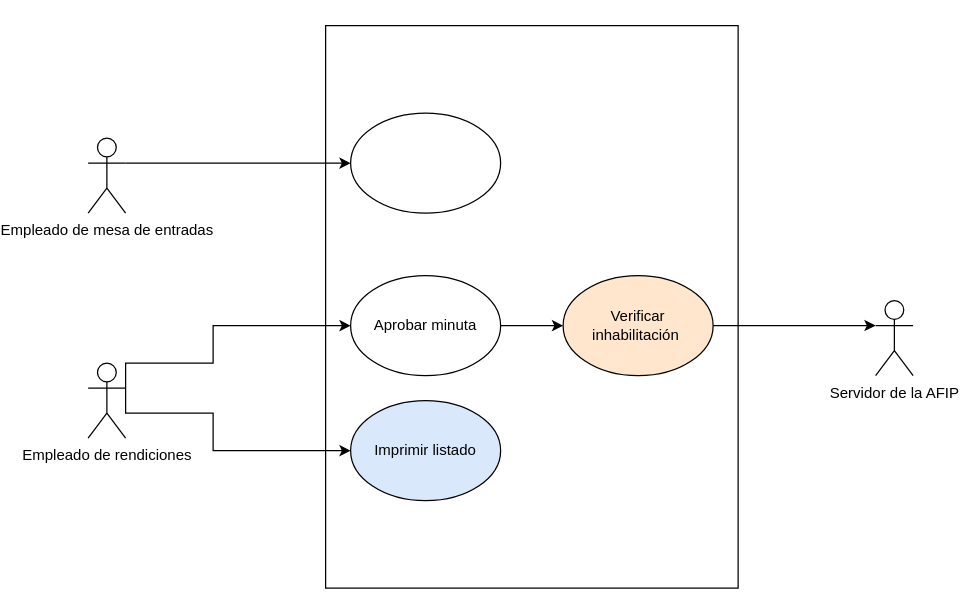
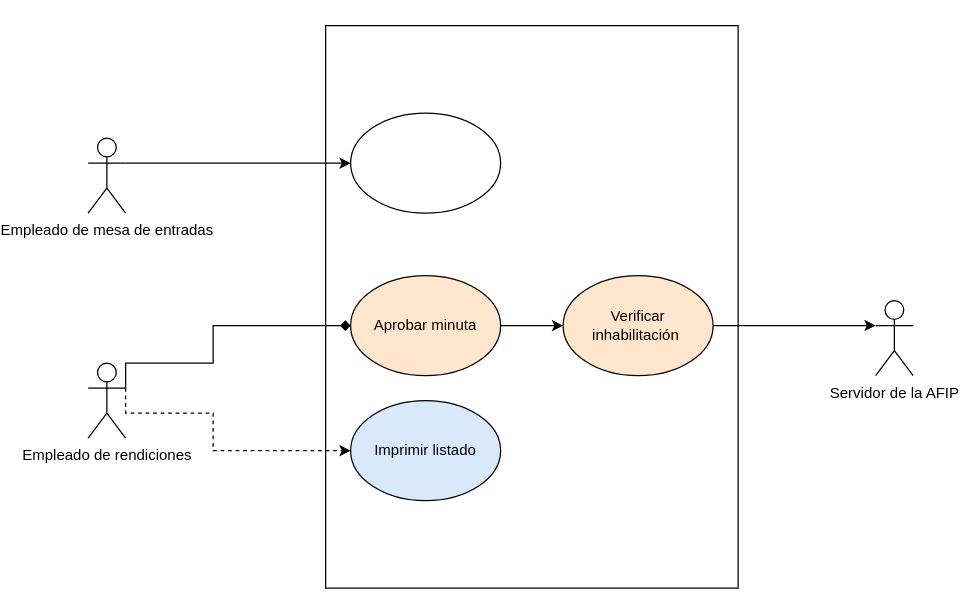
(341, 326) -> (340, 326)
(426, 326) -> (426, 326)
(213, 442) -> (213, 442)
